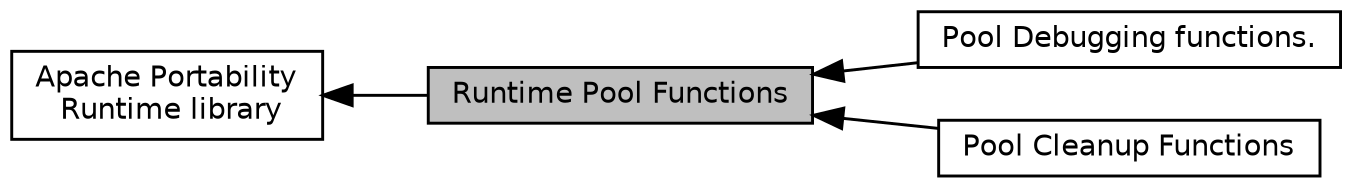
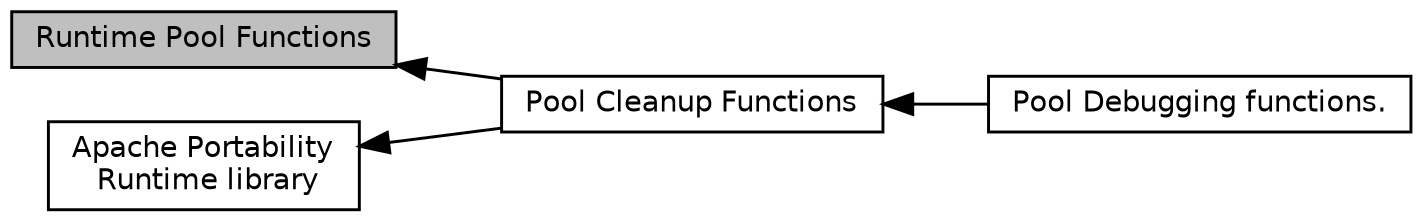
(880, 67) -> (951, 104)
(390, 95) -> (445, 135)
